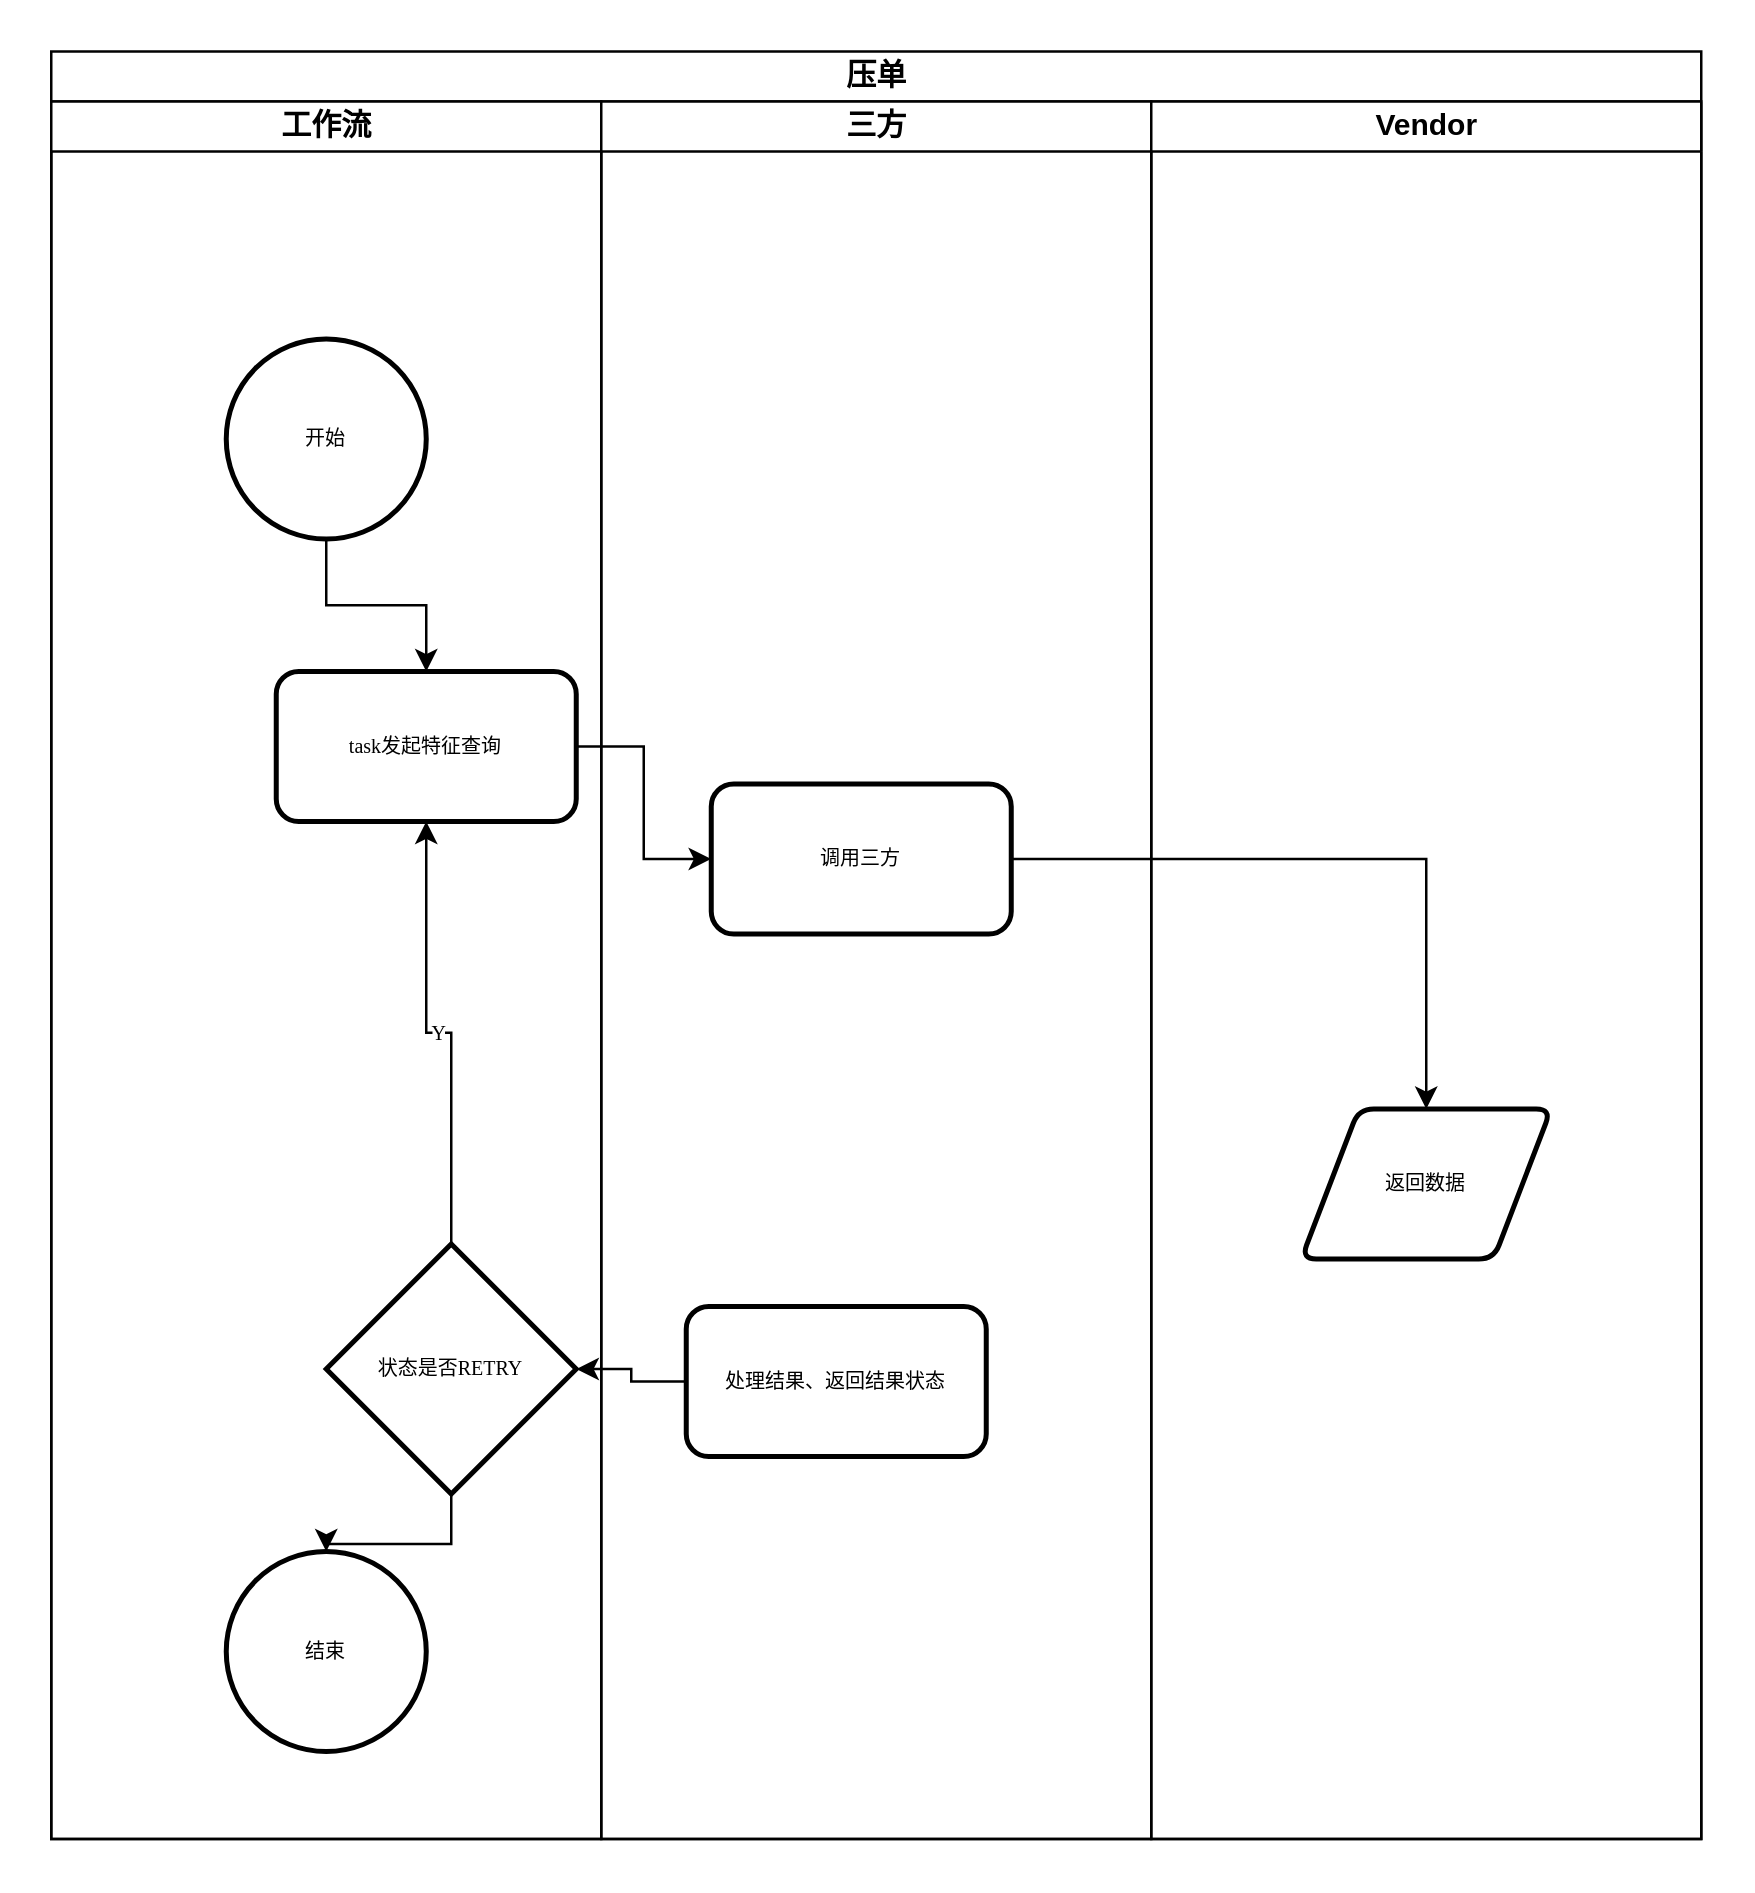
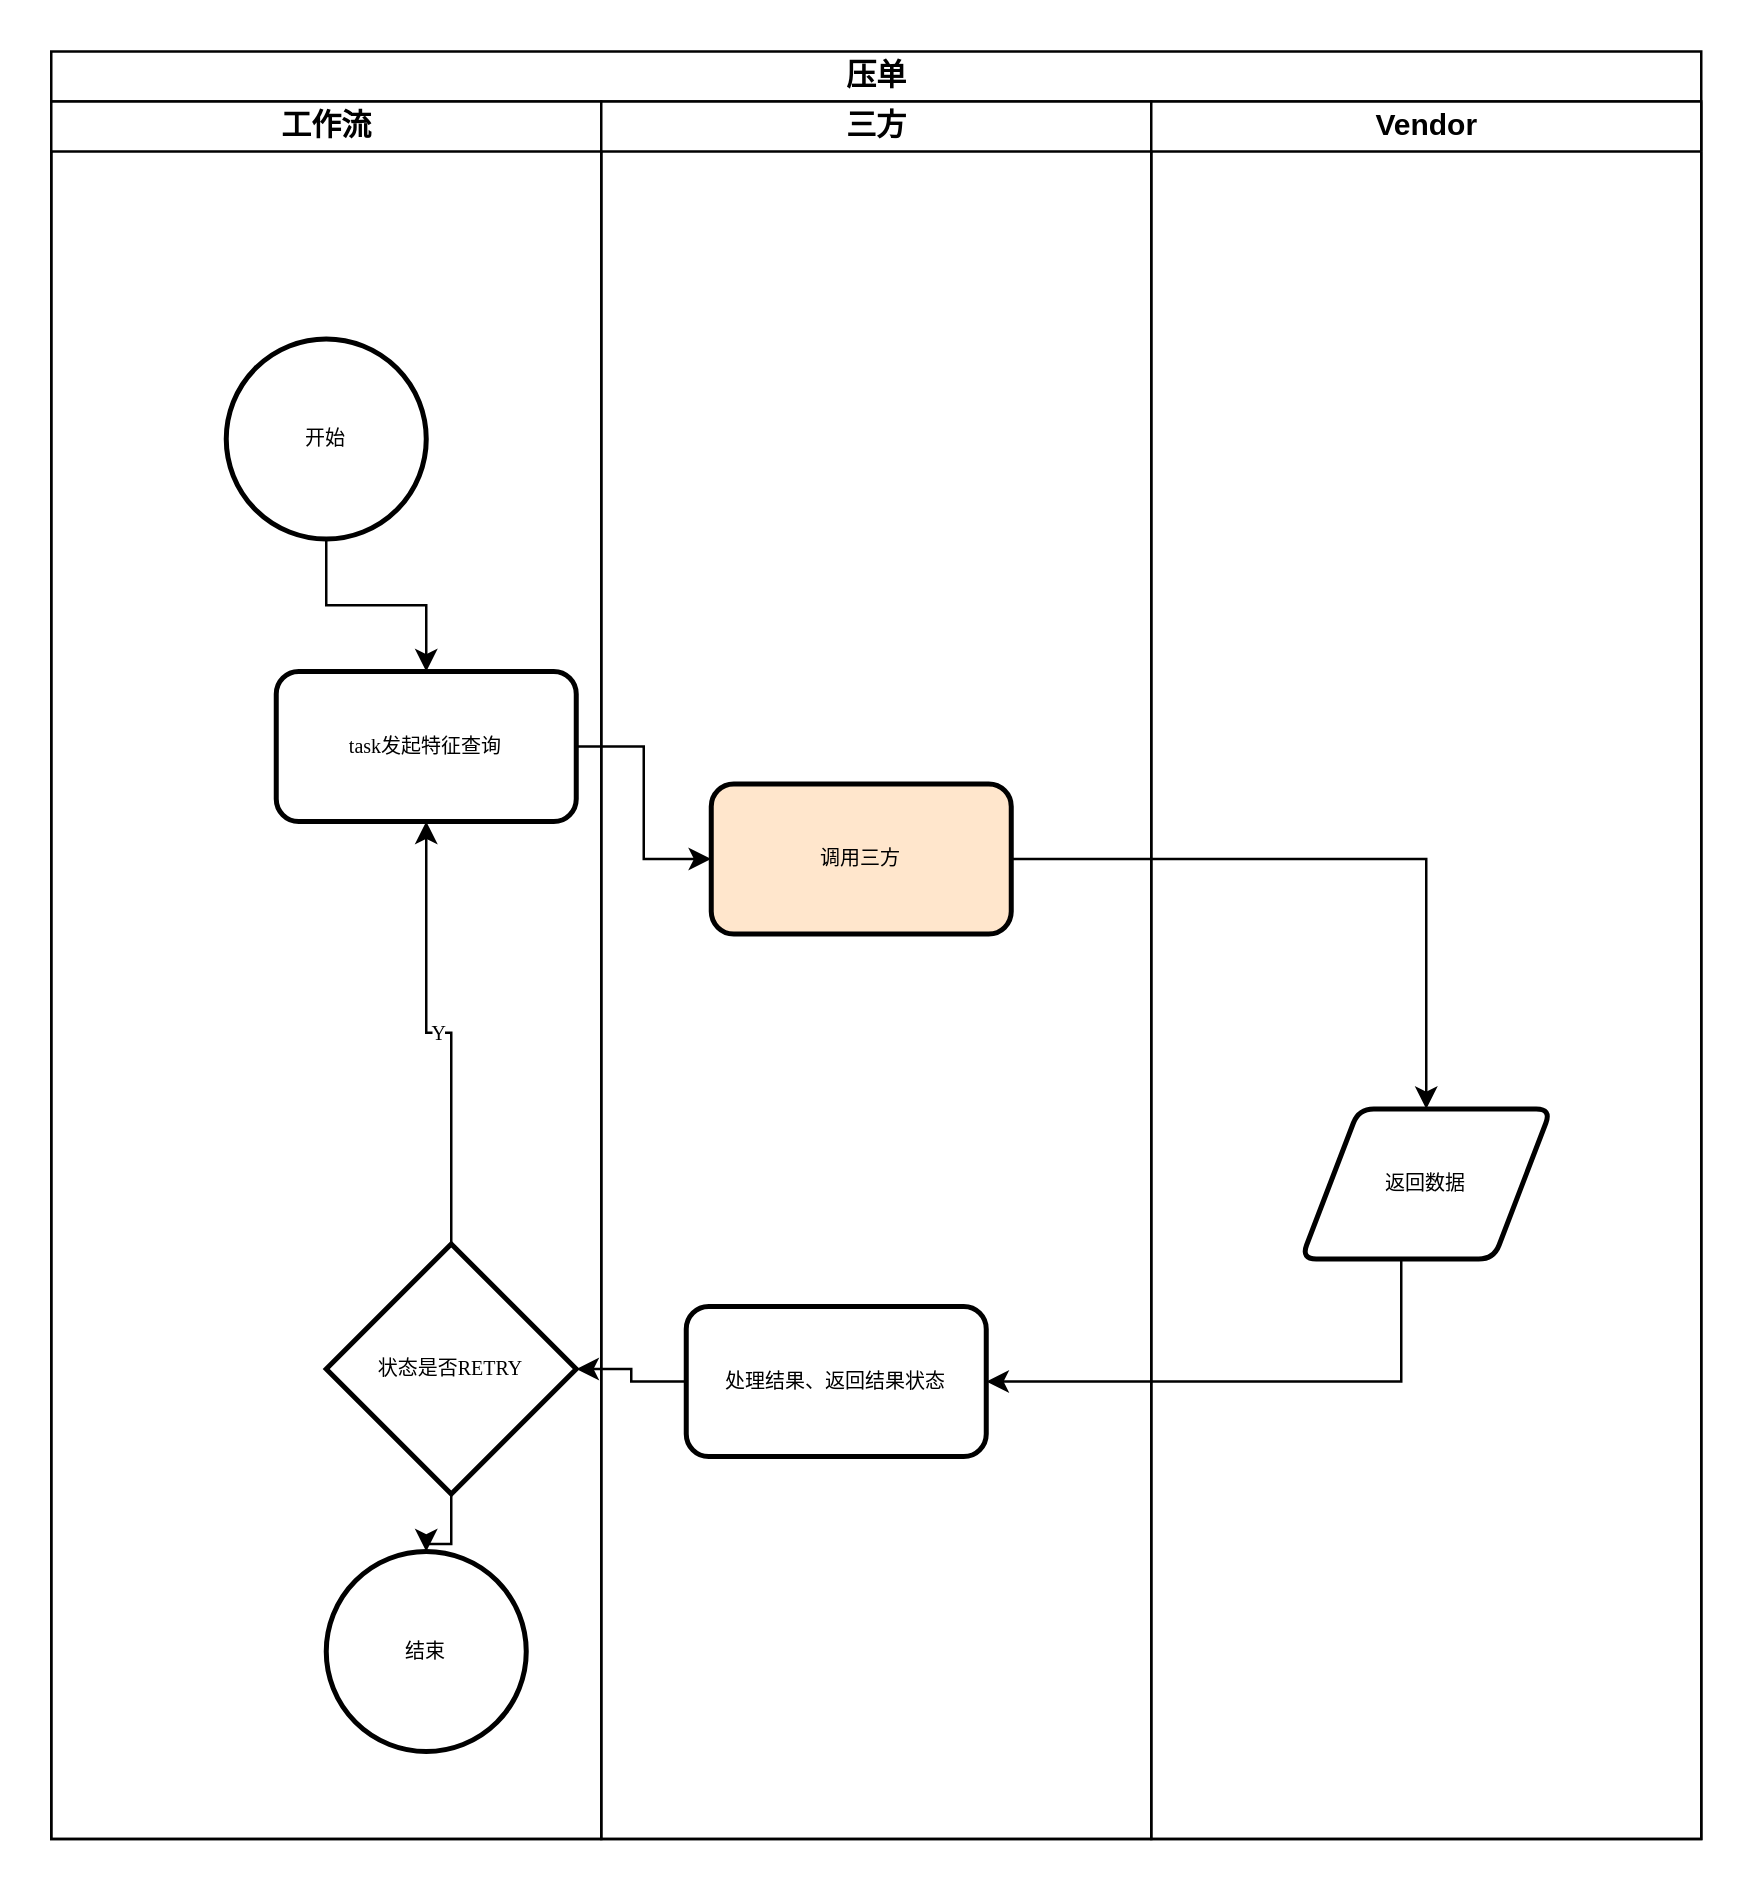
(861, 859) -> (861, 859)
none -> (1339, 1381)
(326, 1651) -> (426, 1651)
